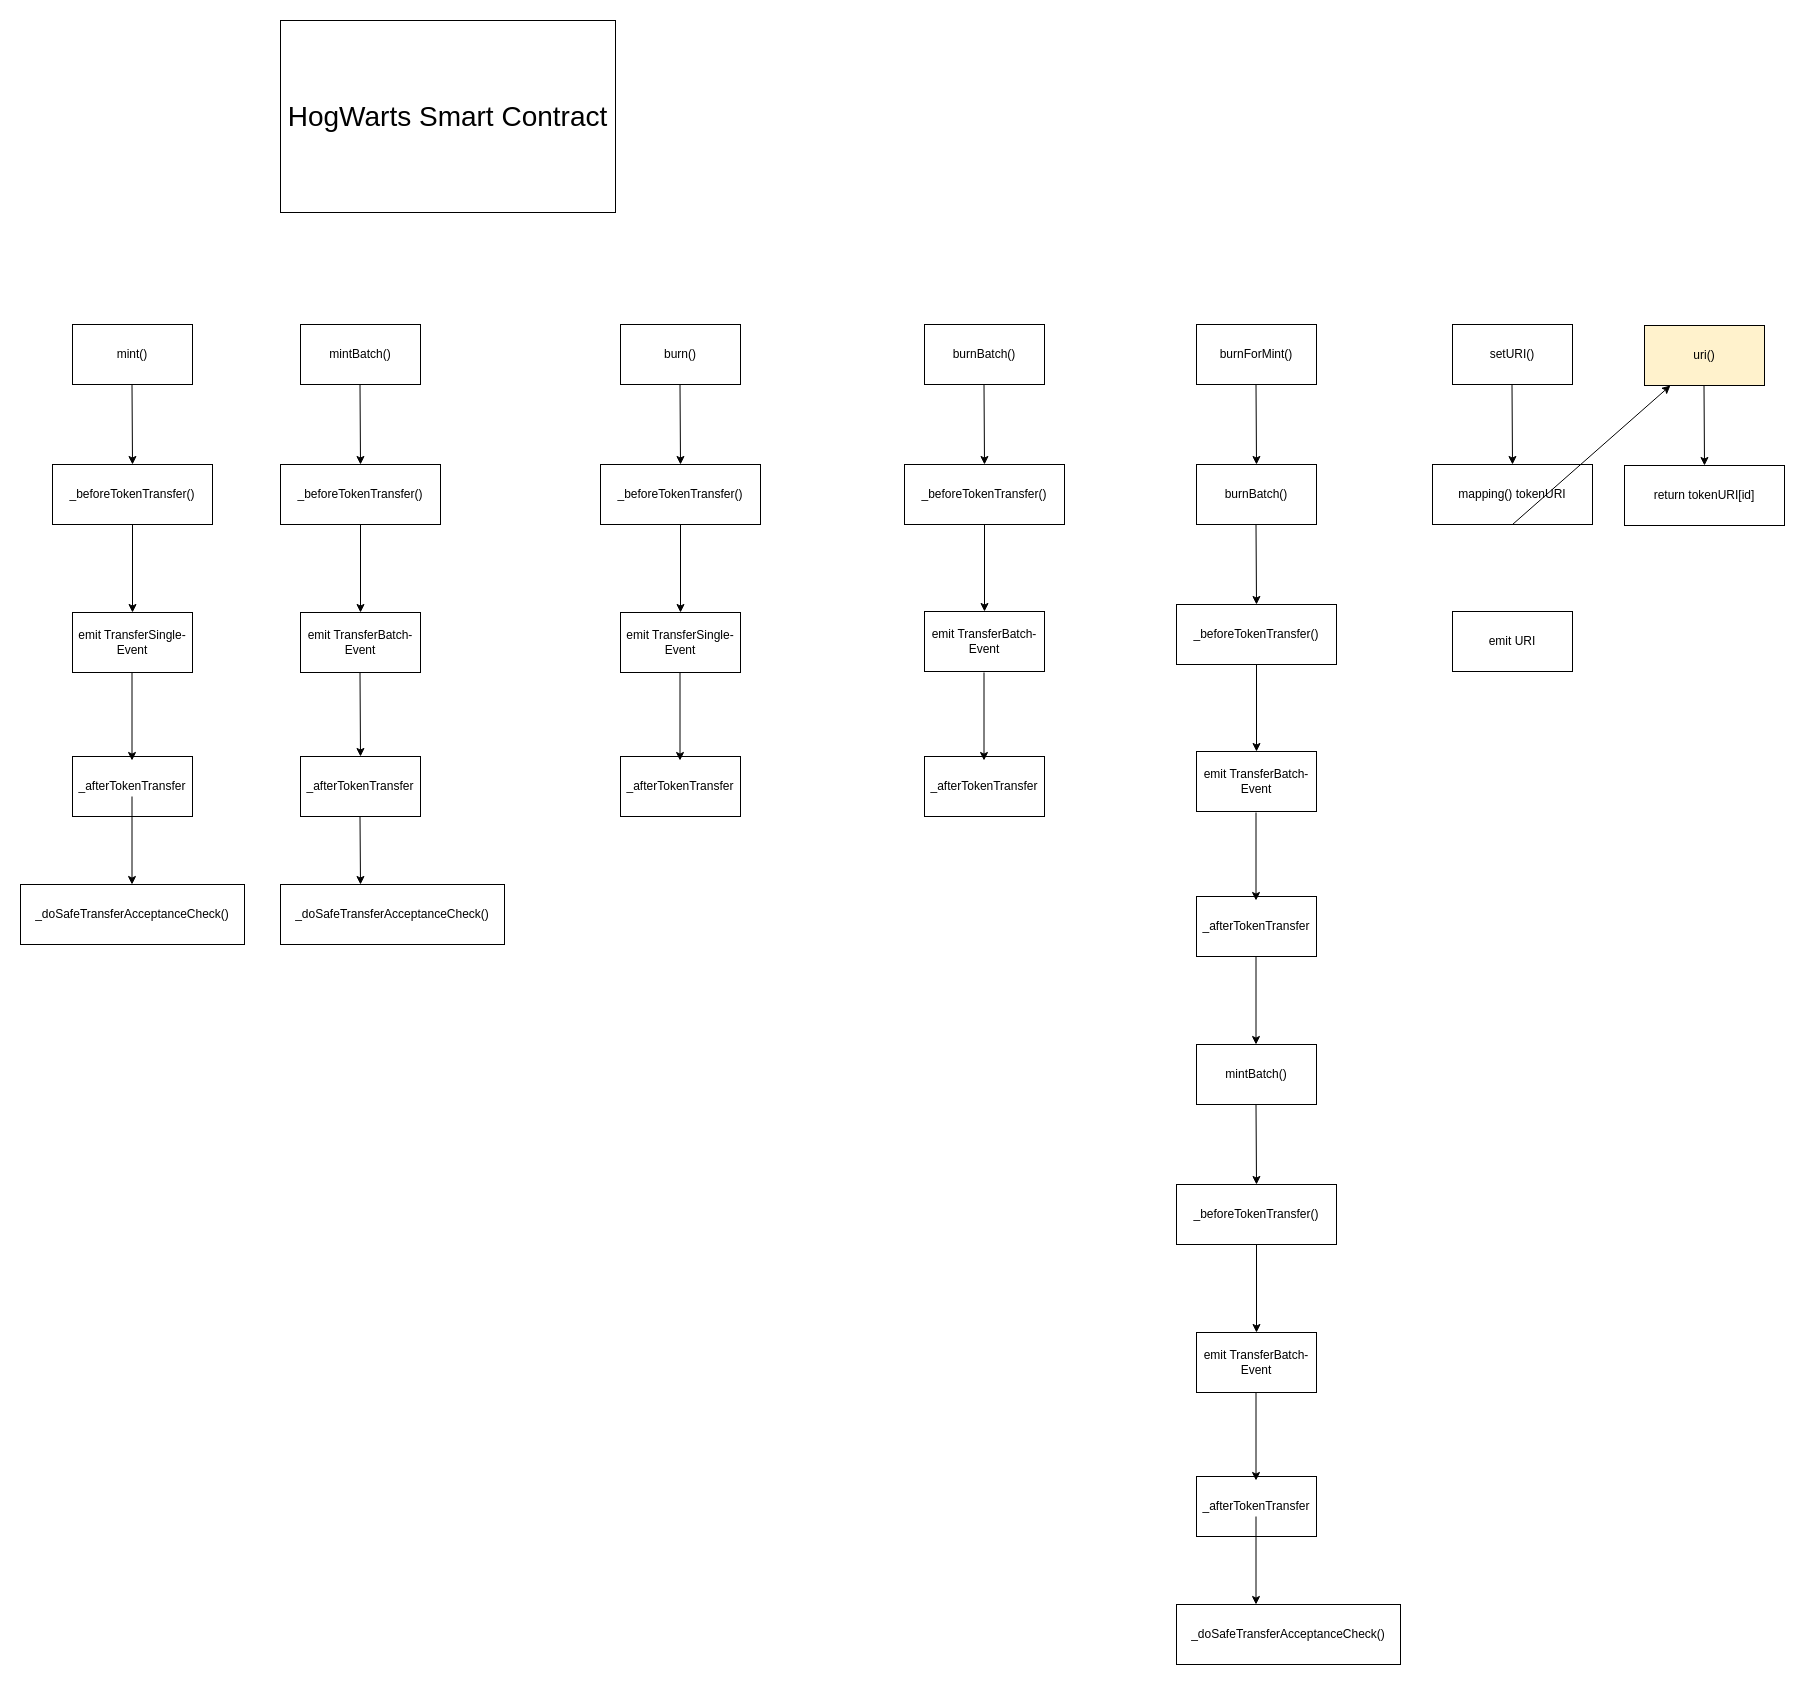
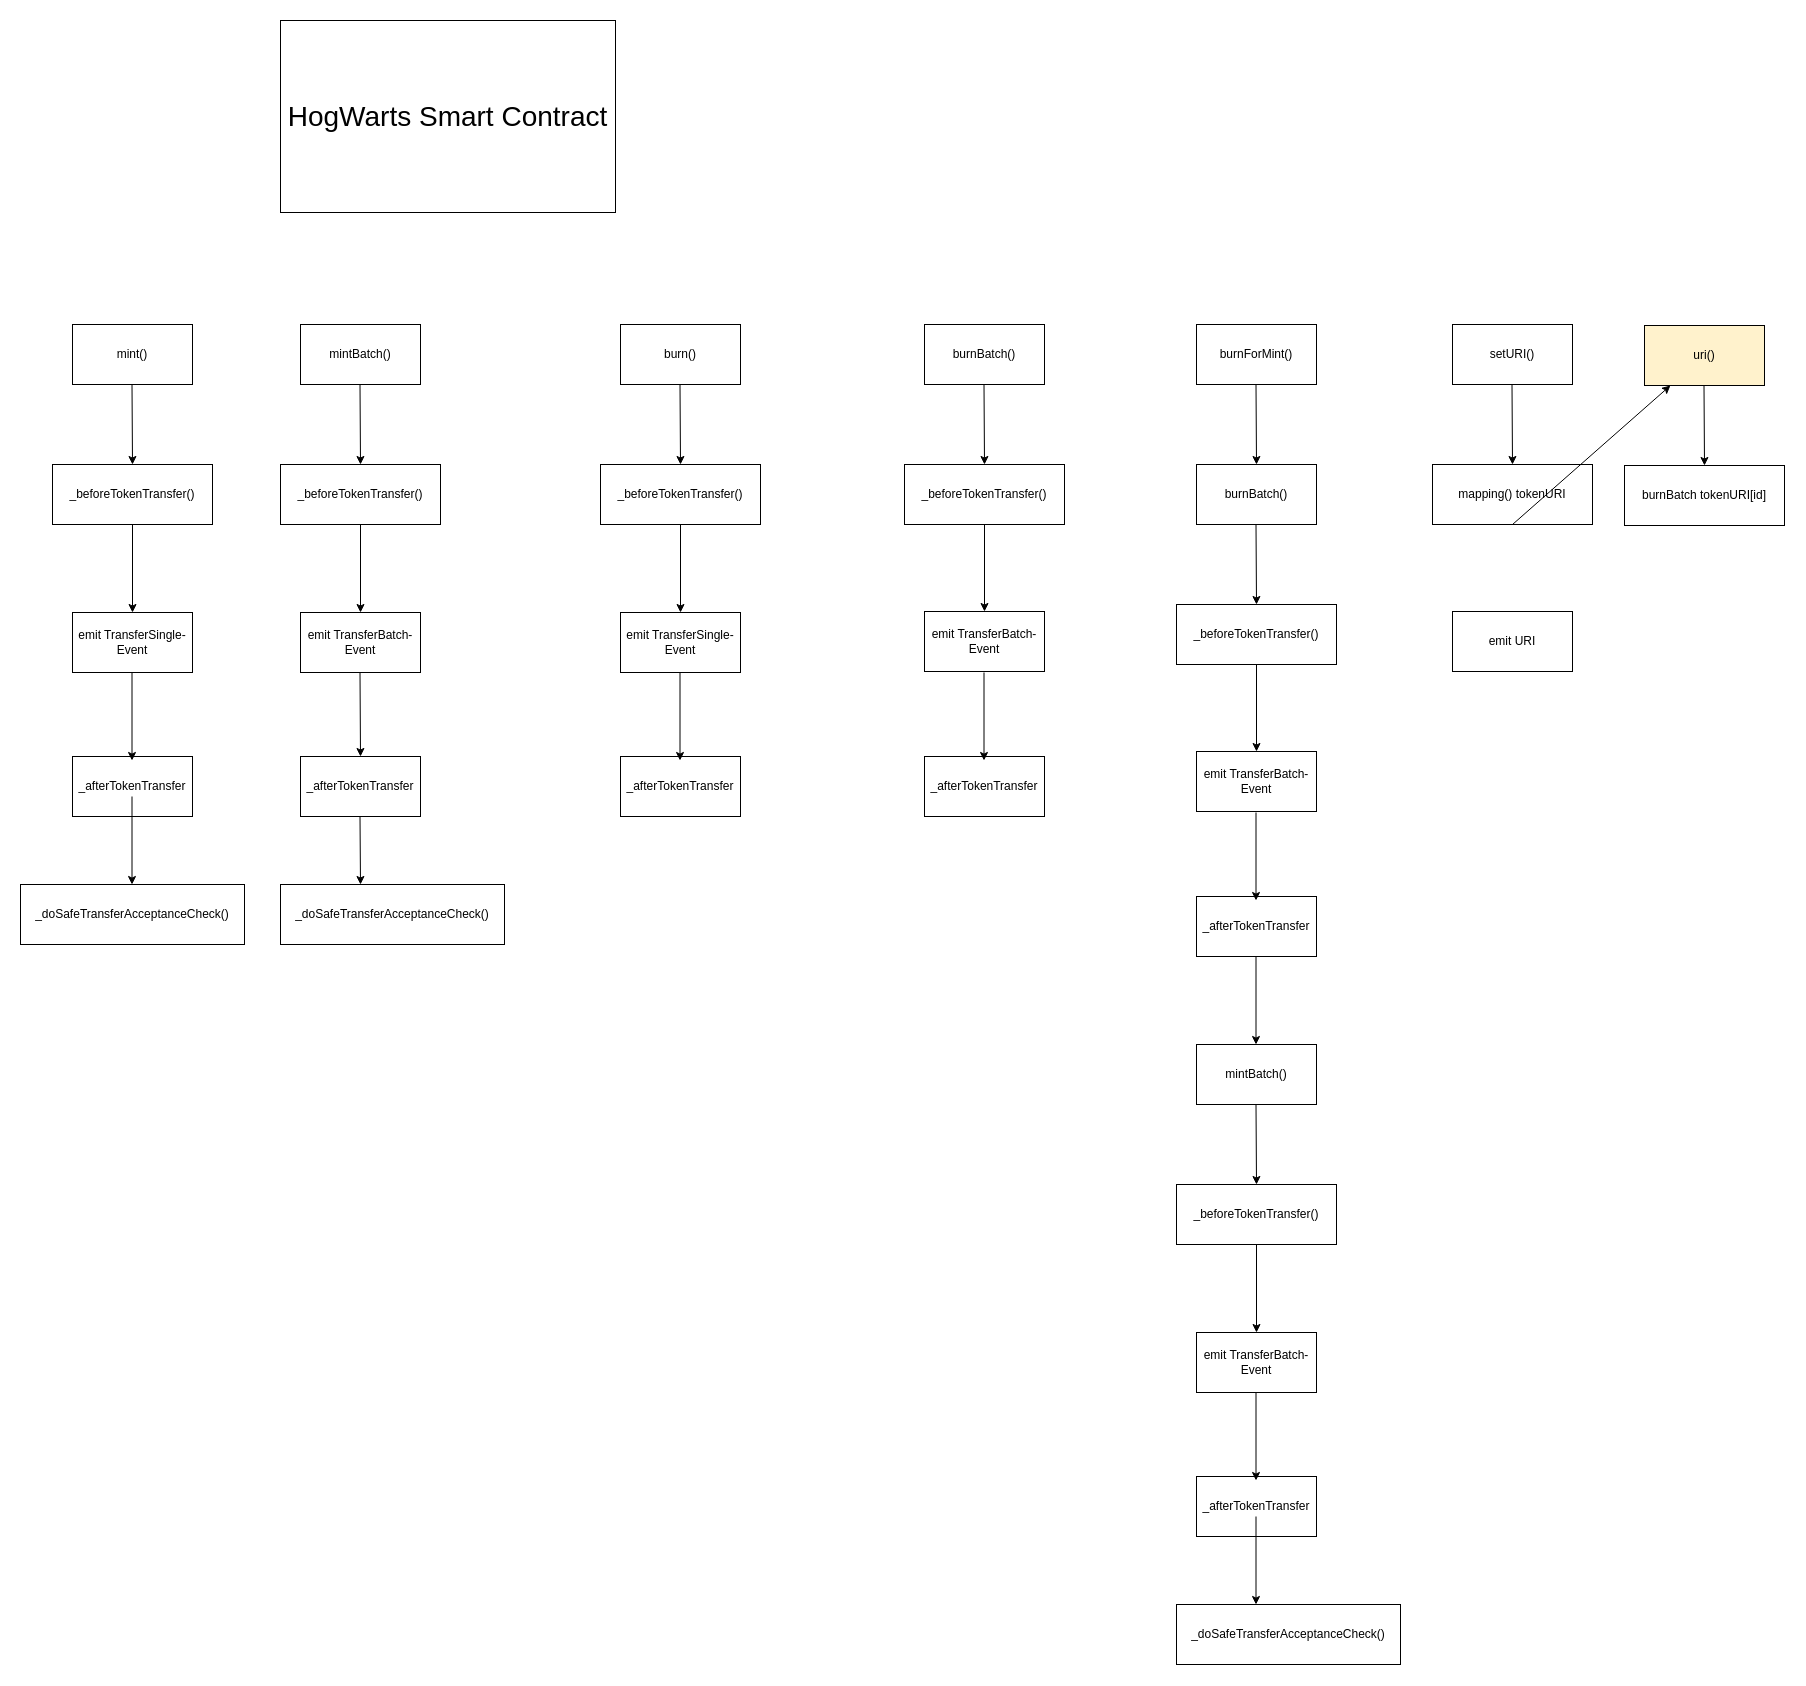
(1705, 496) -> (1705, 496)
